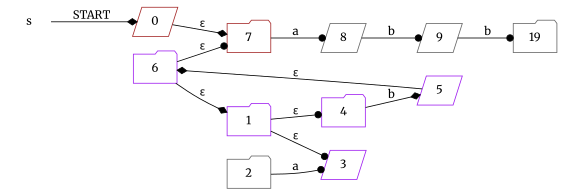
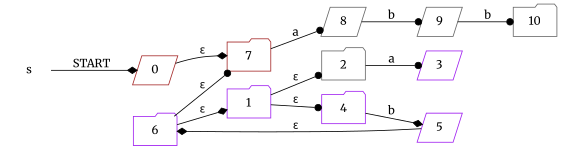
(535, 38) -> (535, 22)
(296, 143) -> (293, 86)
